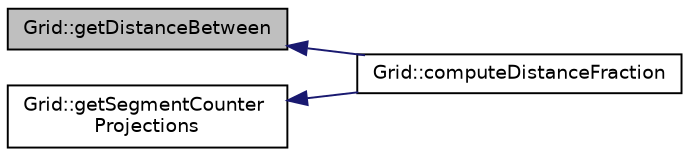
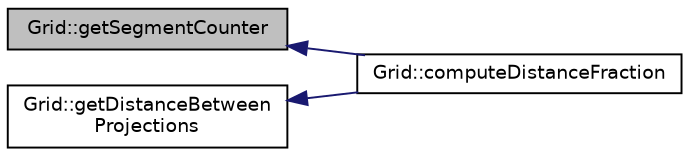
(148, 29) -> (148, 29)
(148, 117) -> (148, 117)
